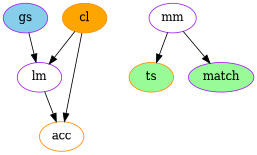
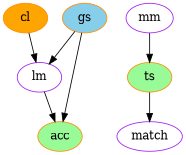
(25, 18) -> (85, 18)
(194, 44) -> (150, 103)
(74, 73) -> (73, 73)
(221, 77) -> (150, 136)
(62, 136) -> (60, 136)
